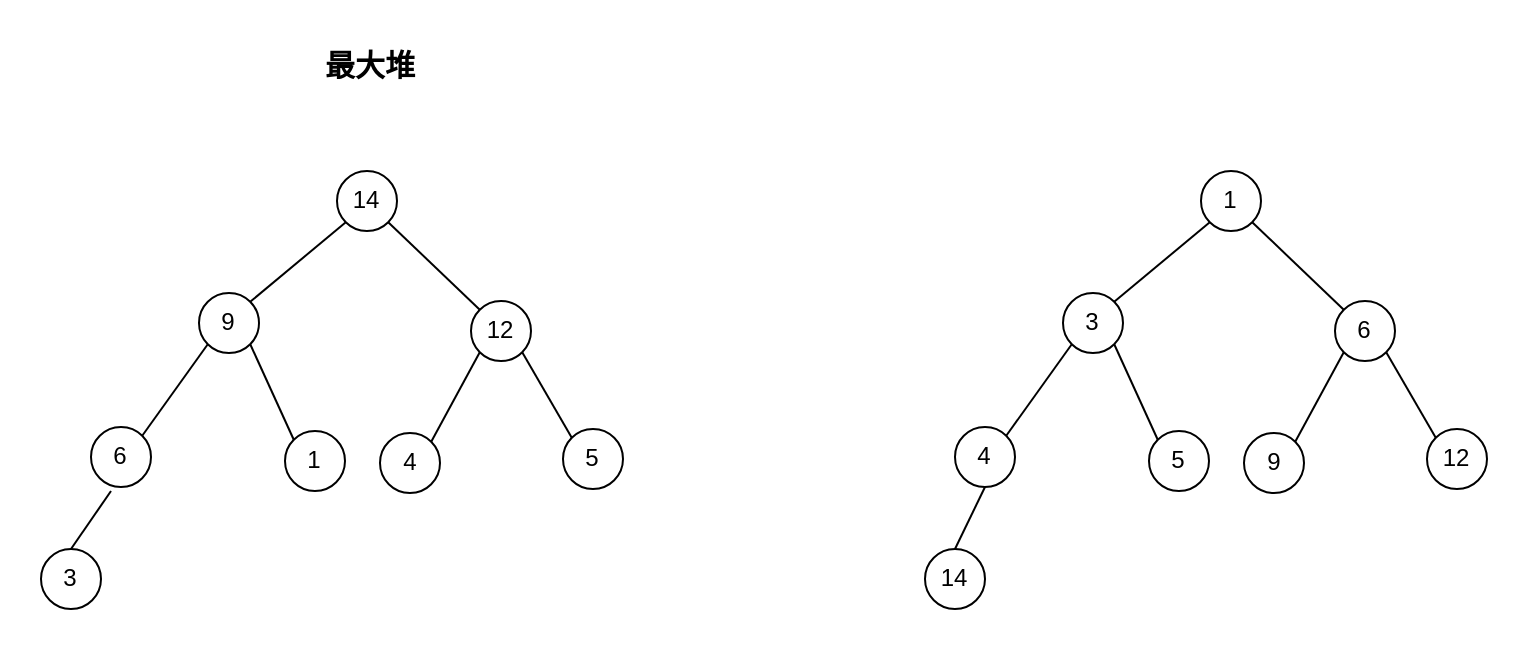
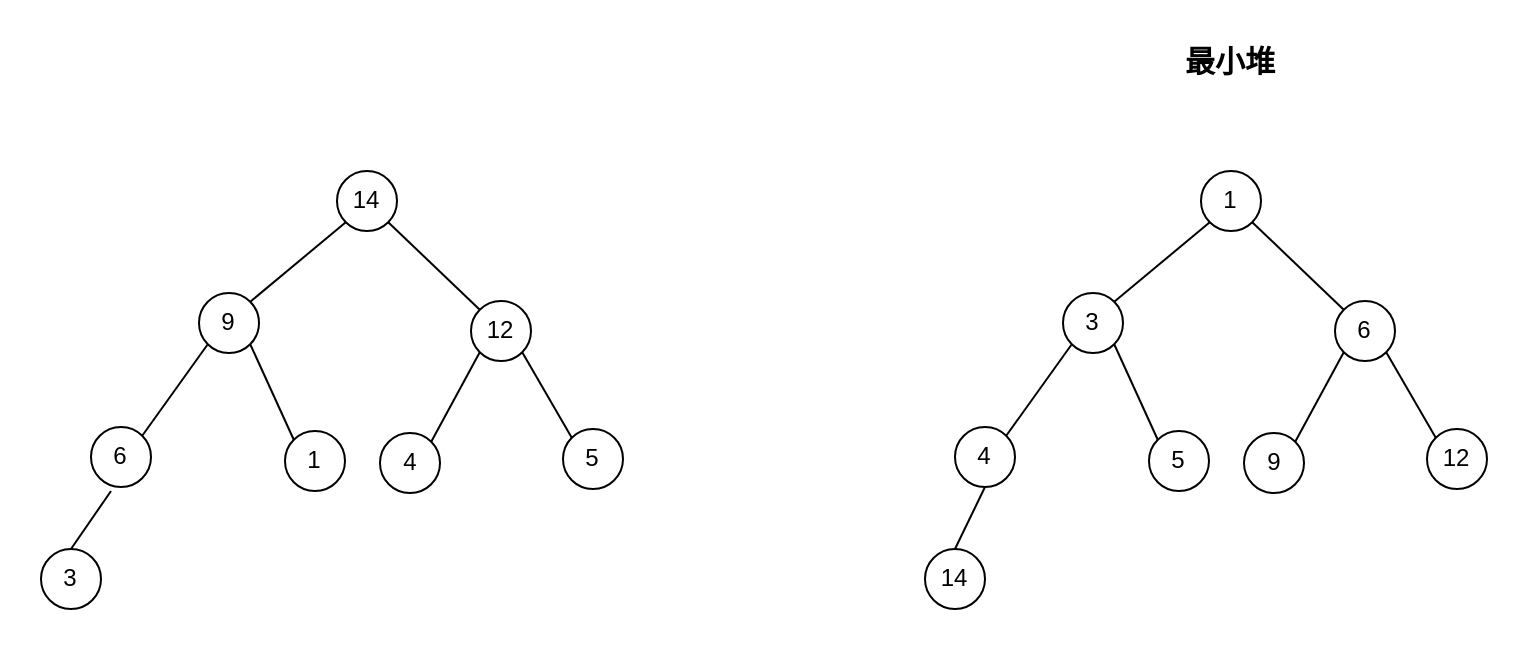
none -> (1231, 61)
(370, 65) -> none
